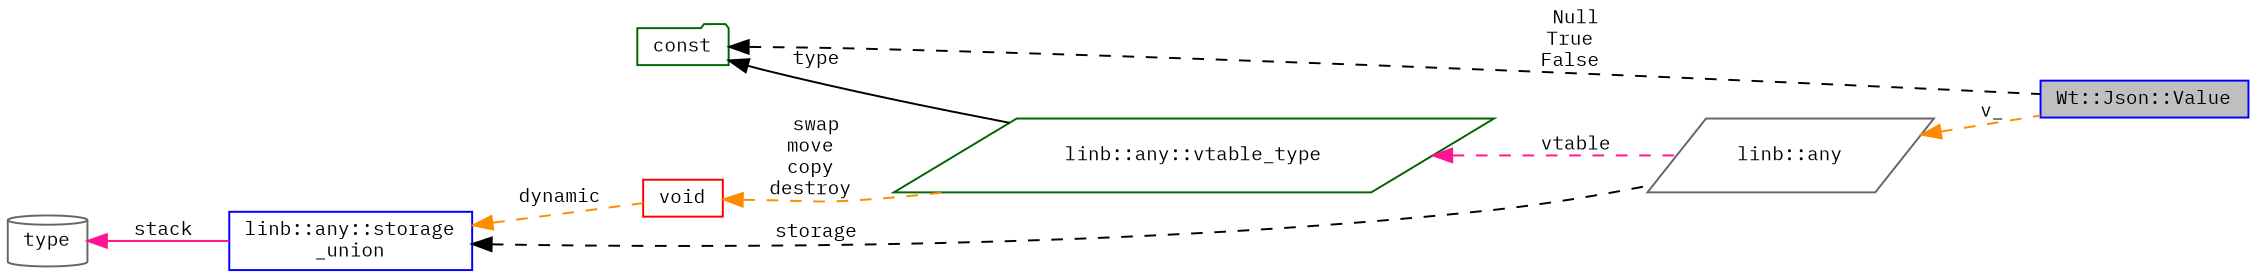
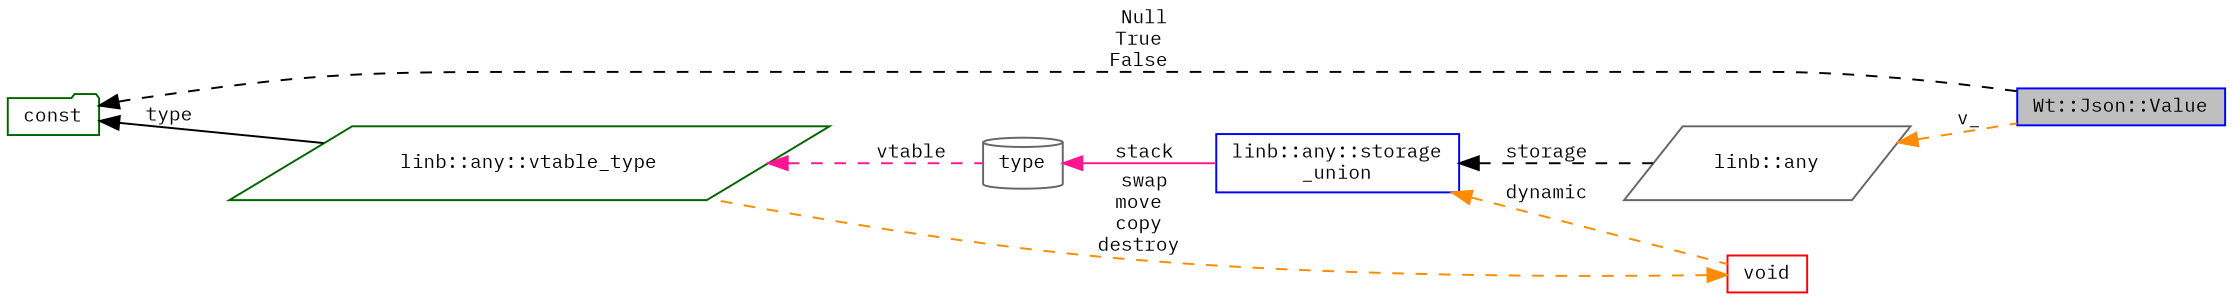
(1565, 155) -> (885, 163)
